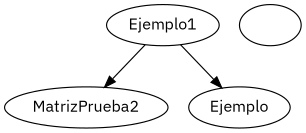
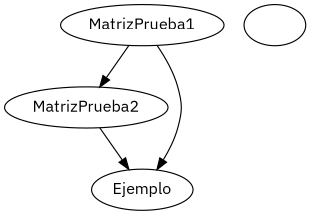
(163, 25) -> (142, 25)
none -> (111, 144)
